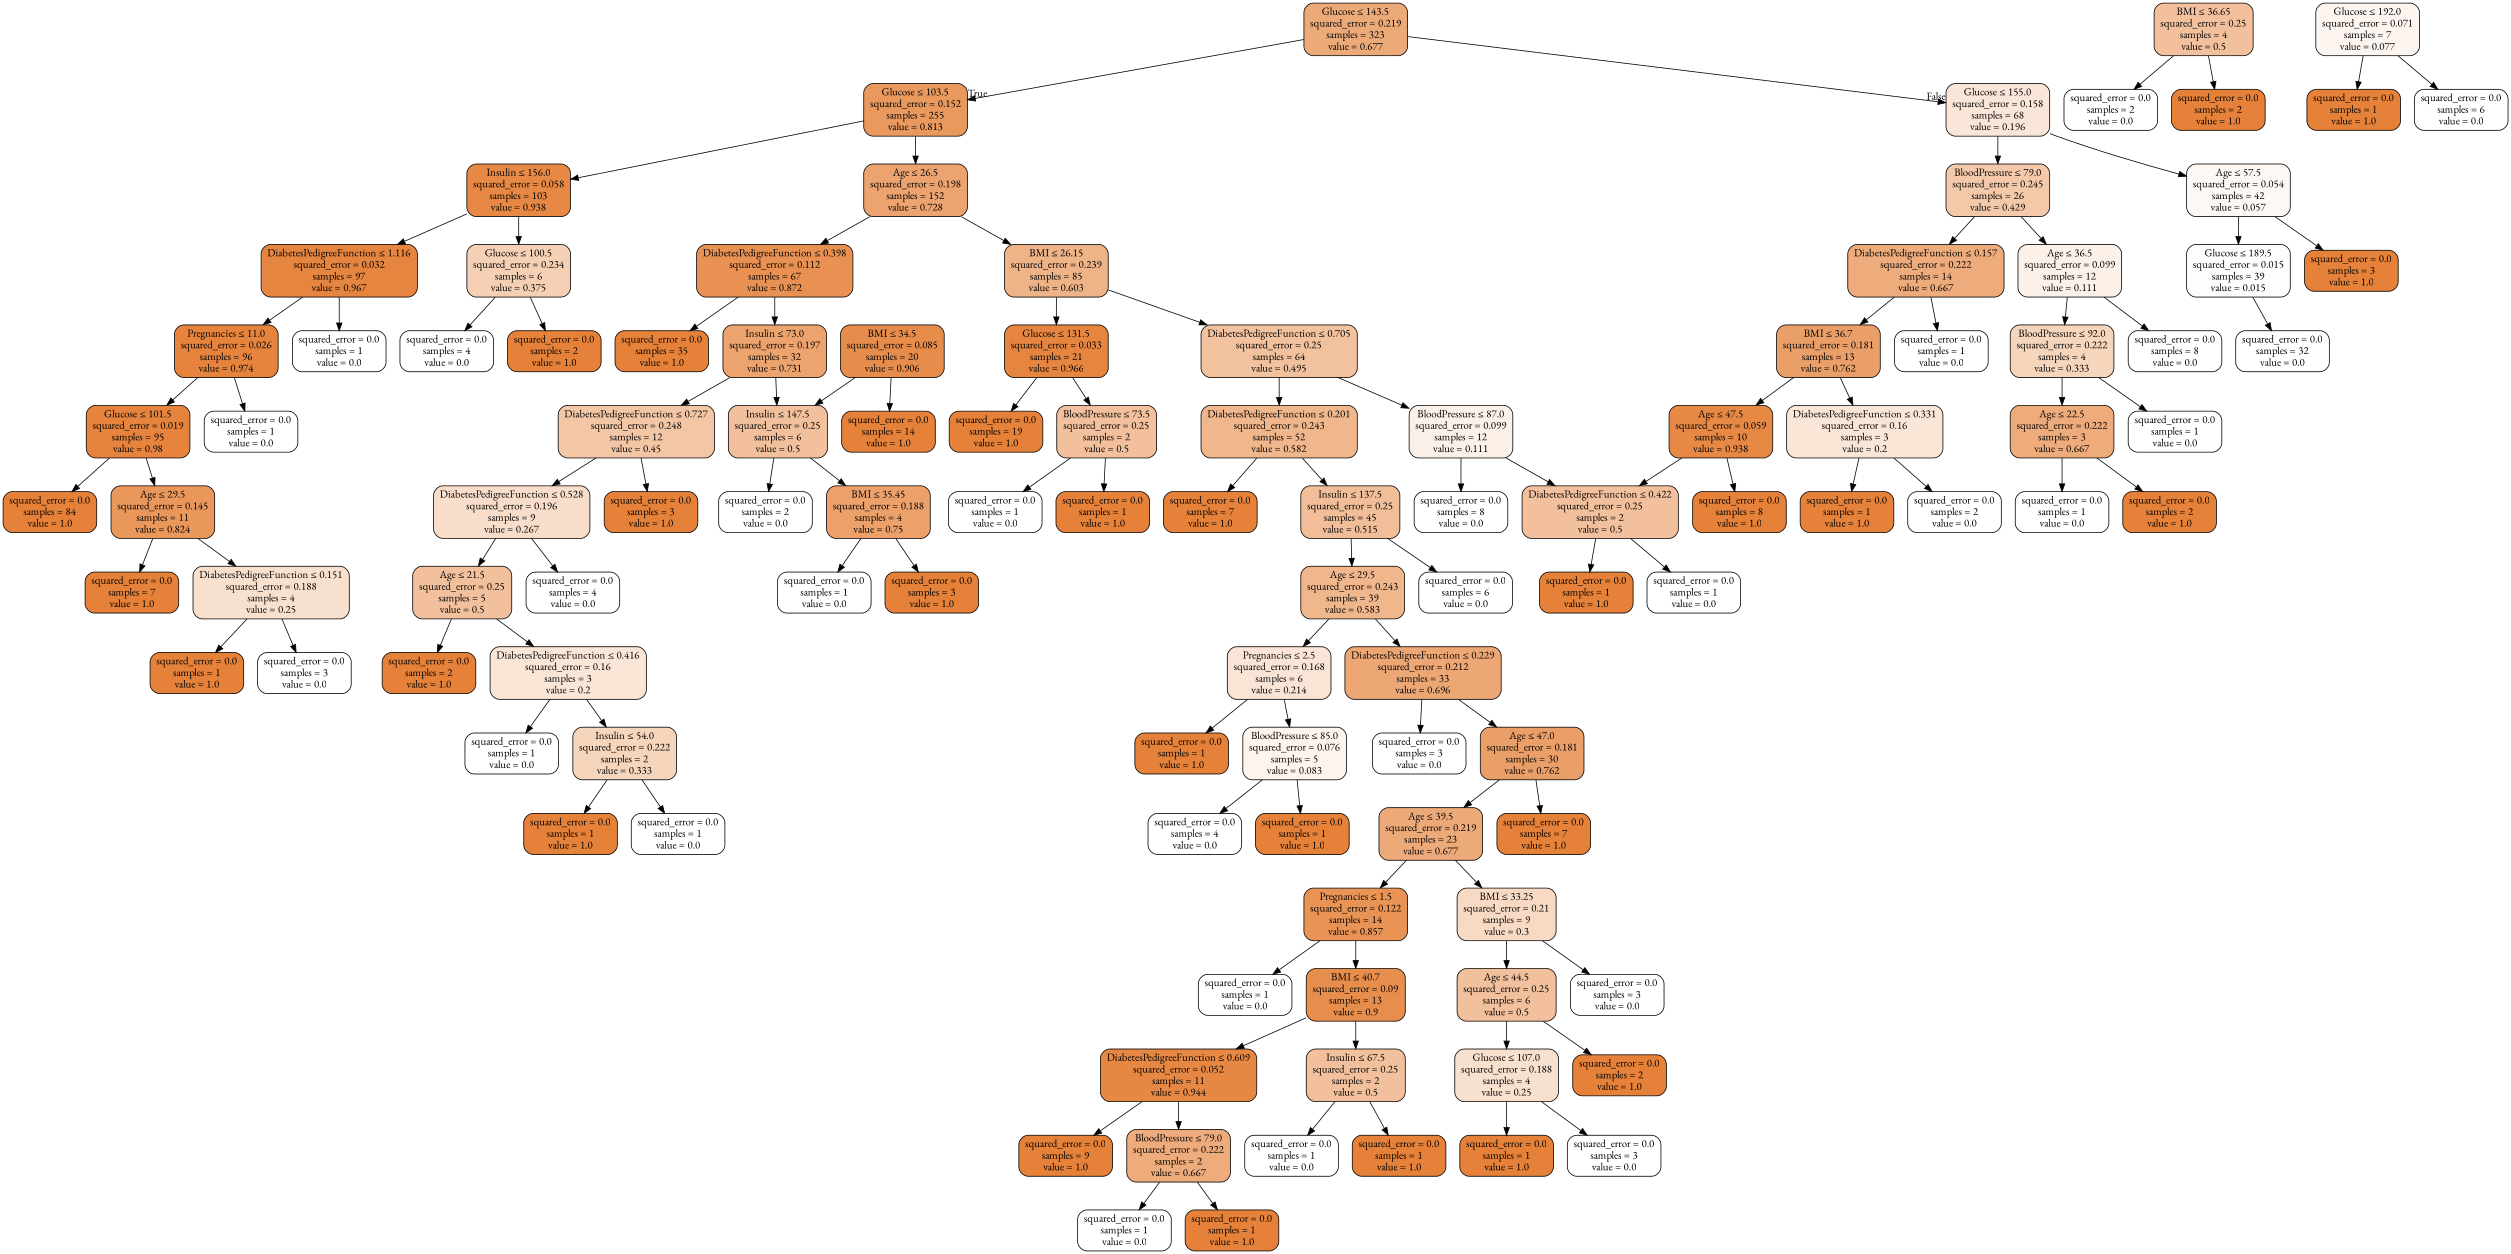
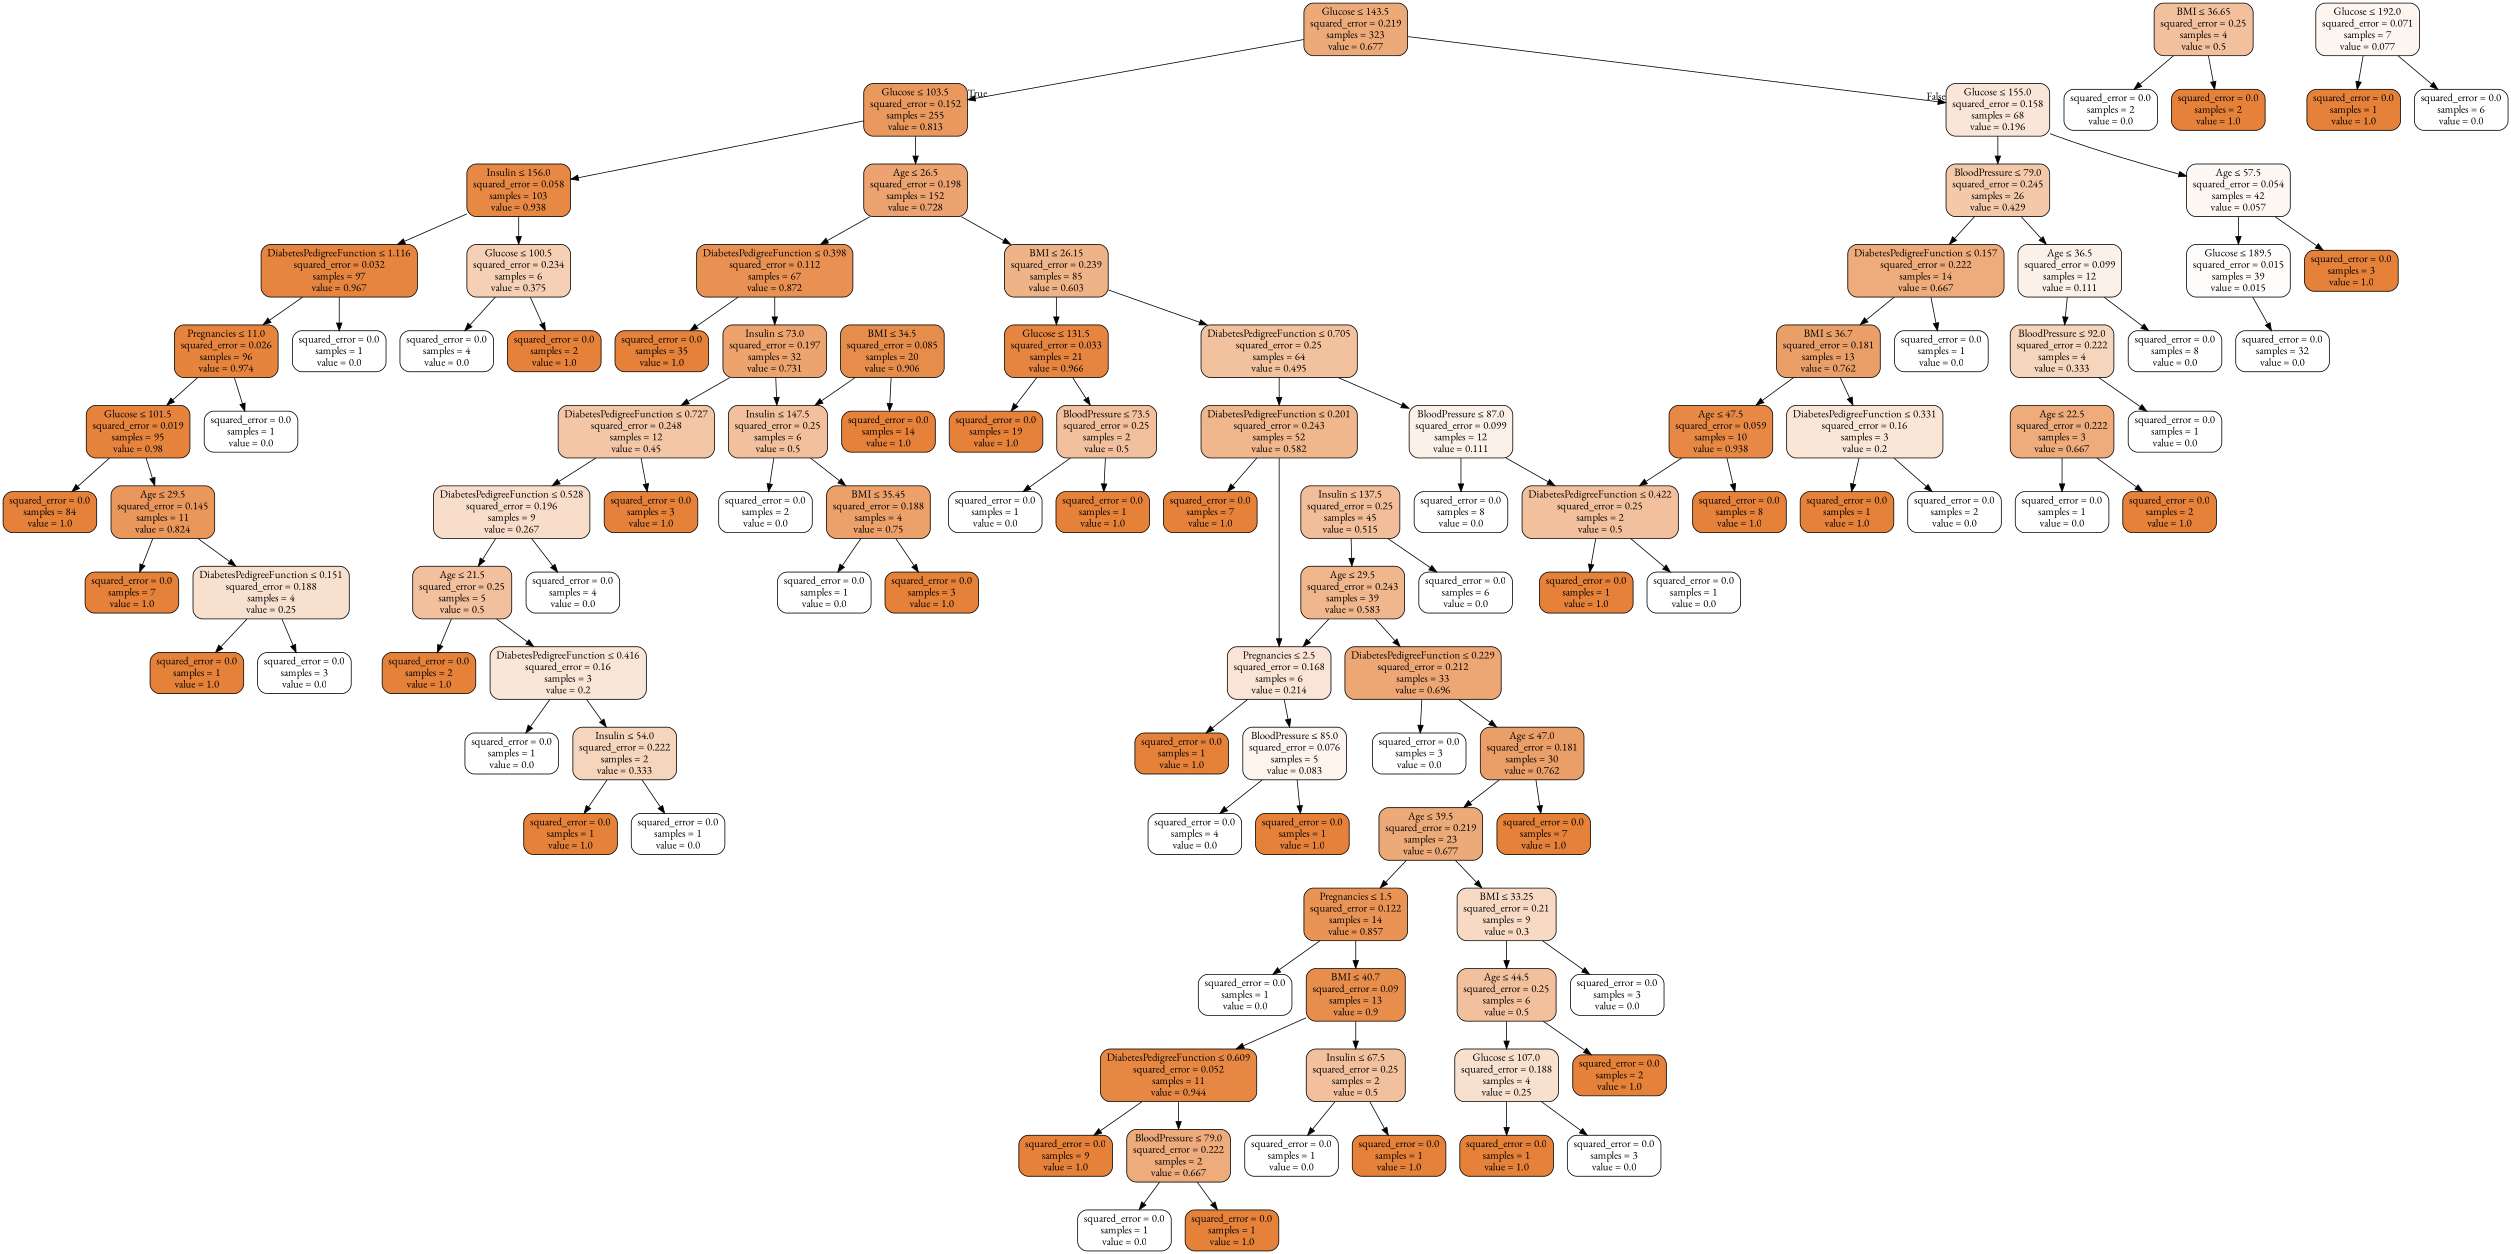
(2062, 387) -> none
(1312, 469) -> (1279, 548)
